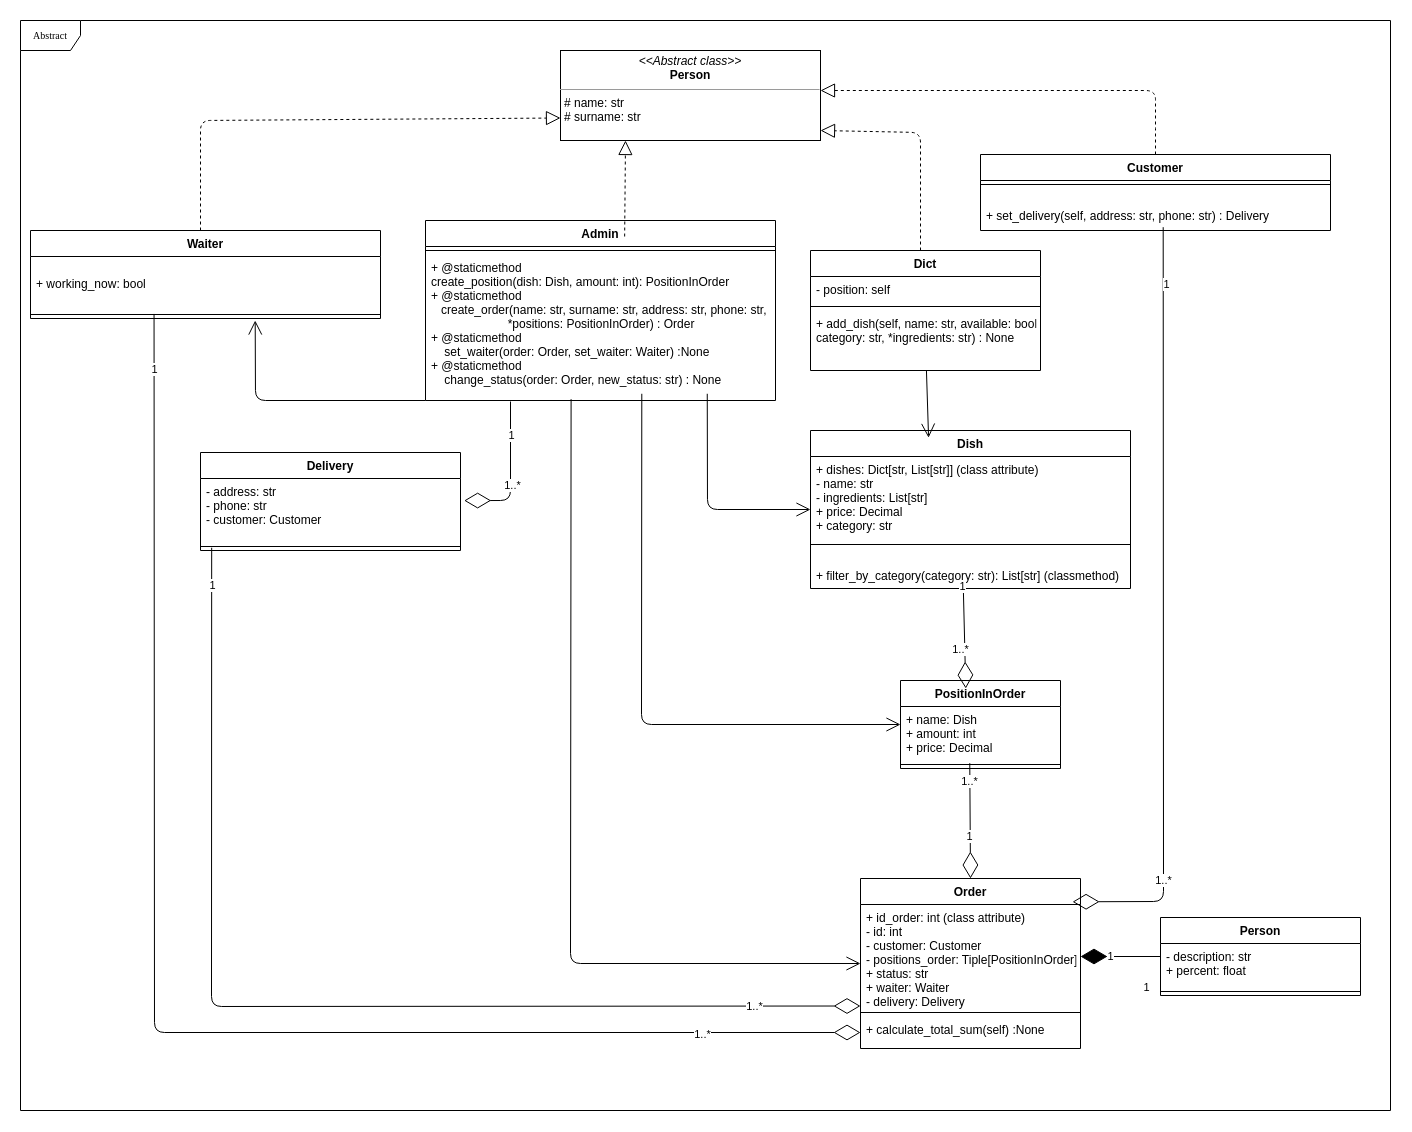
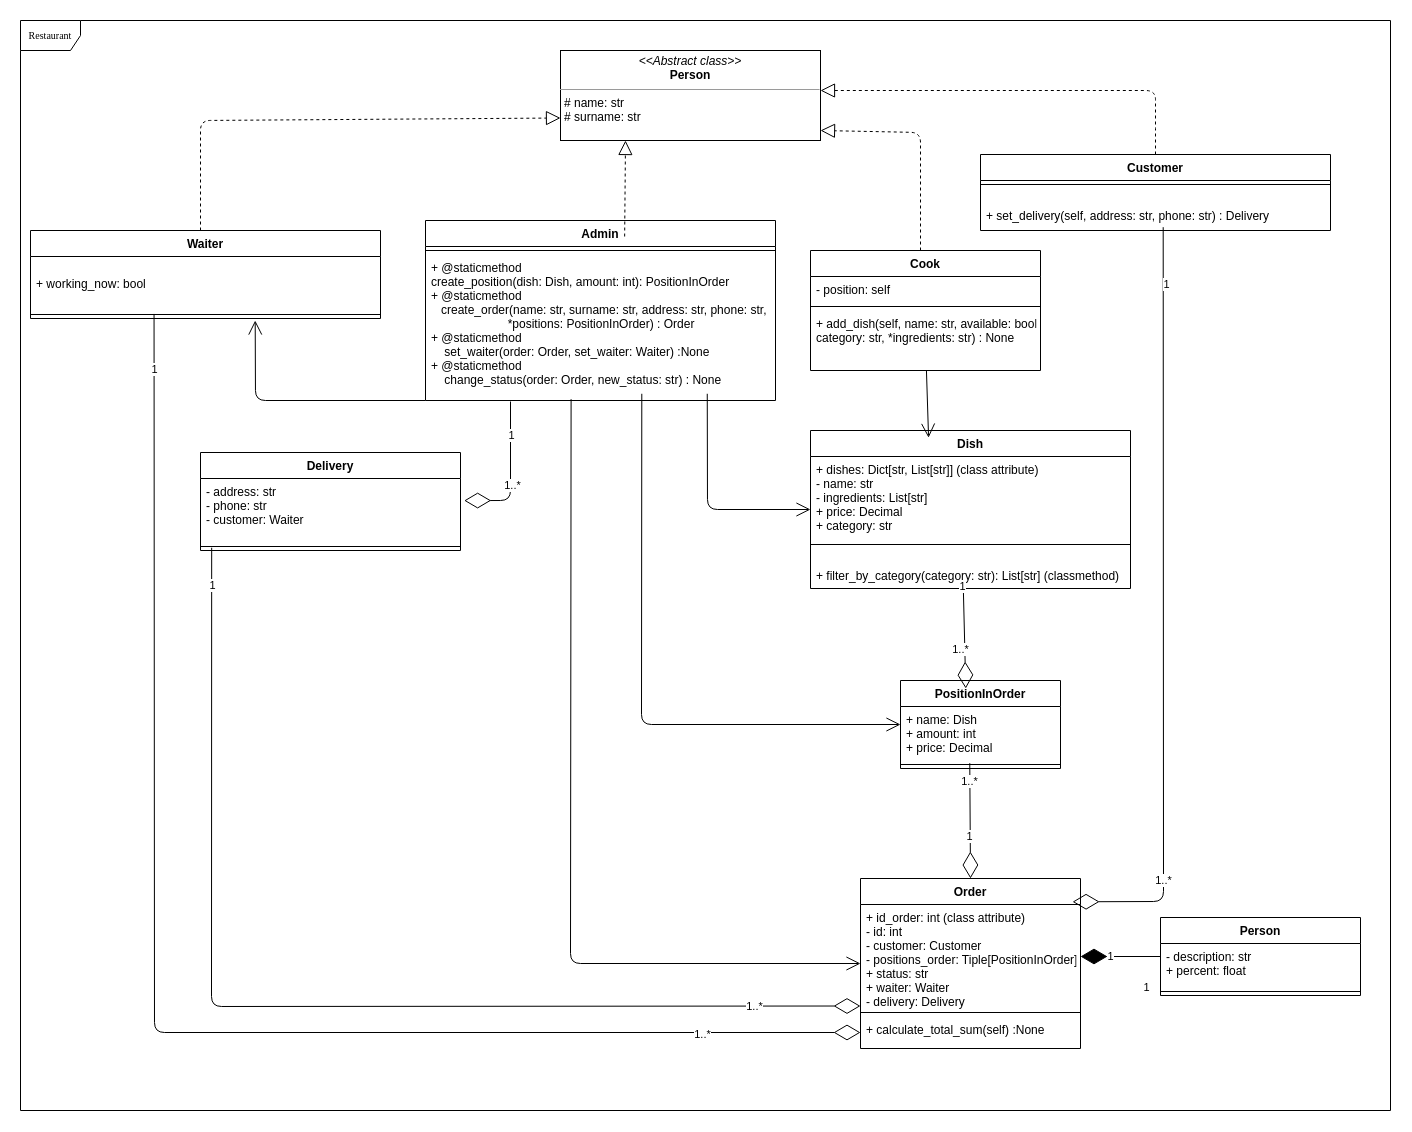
(51, 36) -> (51, 36)
(925, 264) -> (925, 264)
(248, 492) -> (248, 492)
